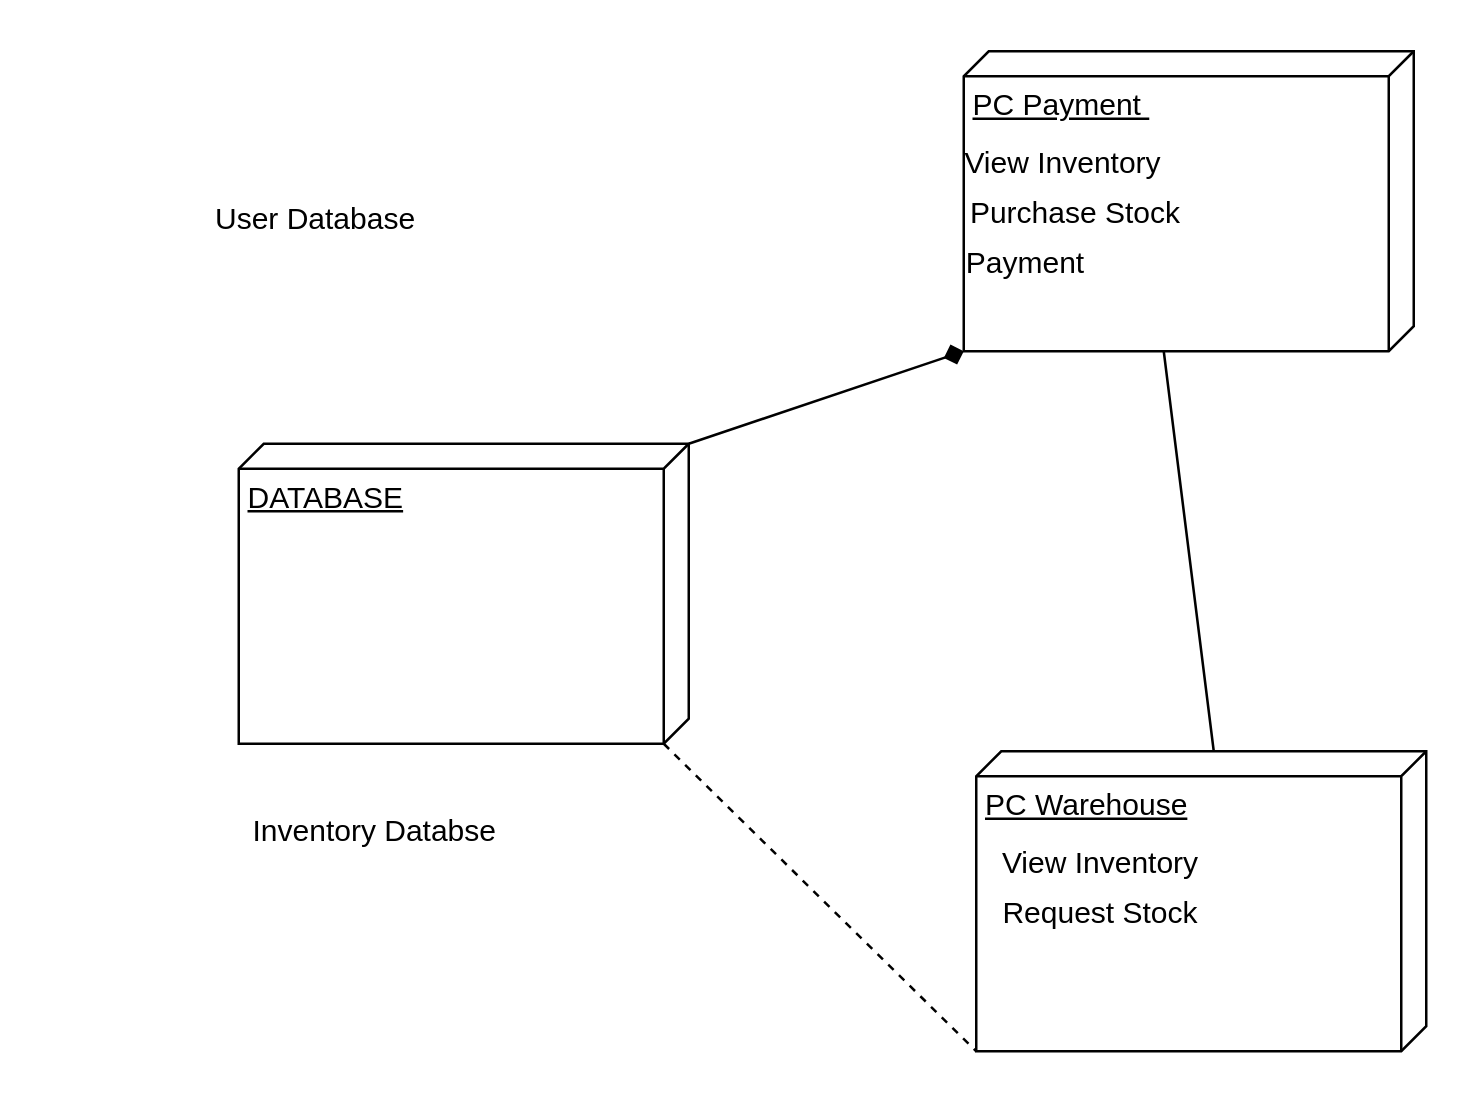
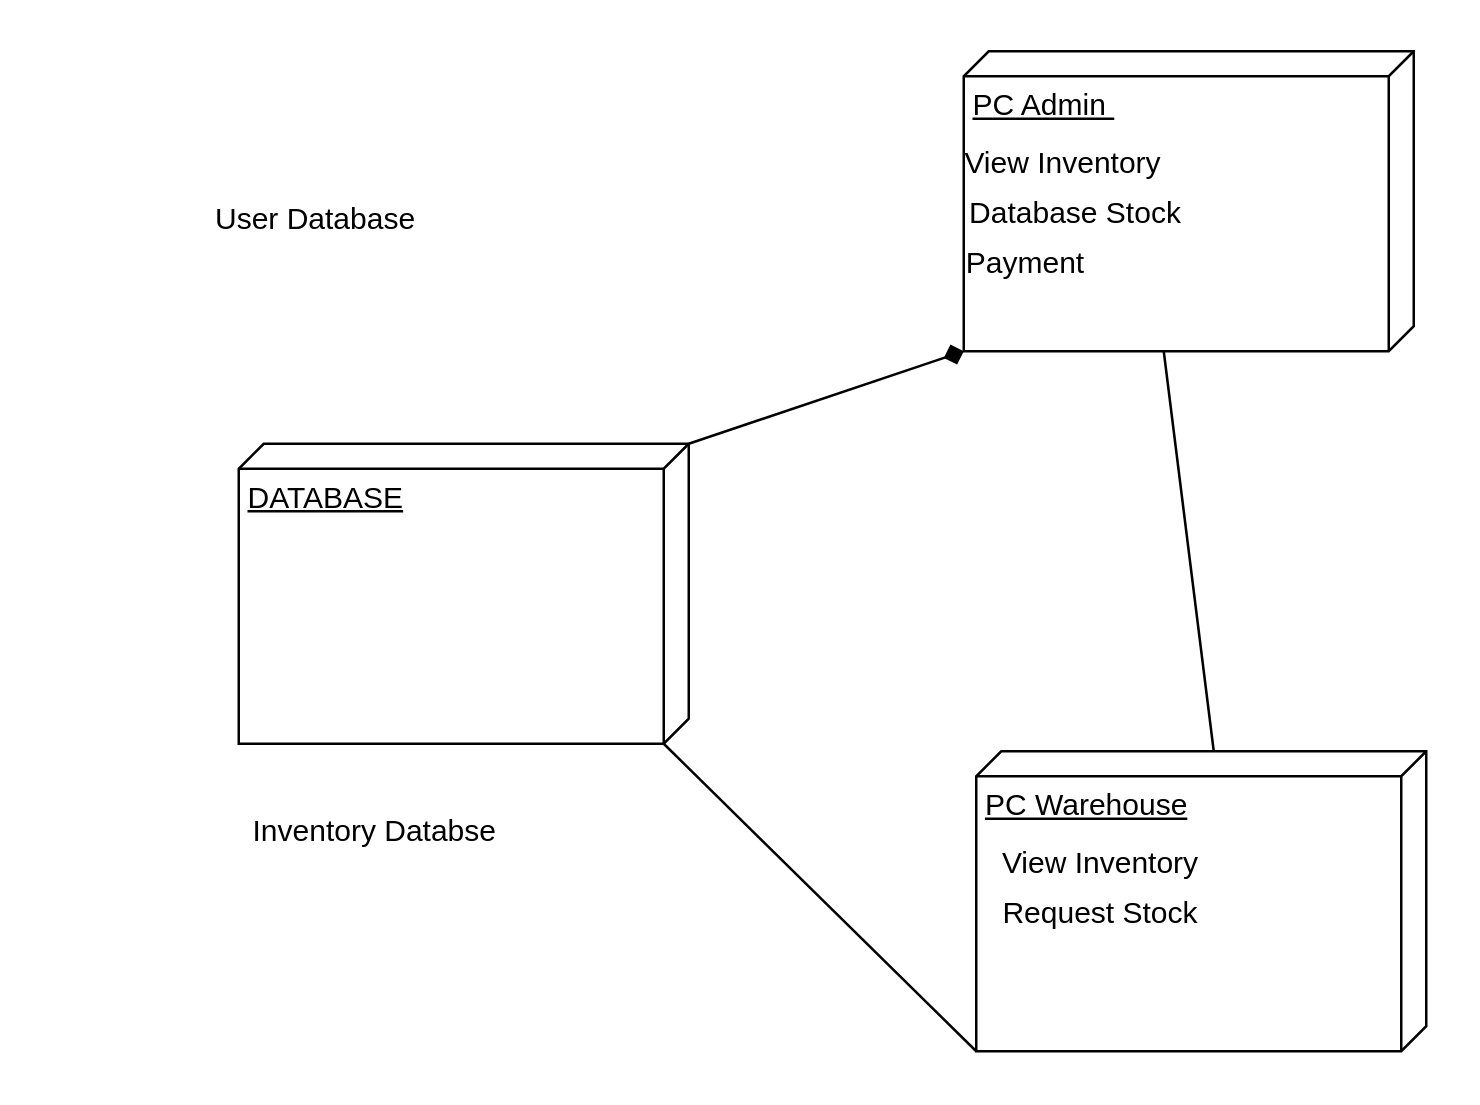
(1054, 107) -> (1033, 107)
(1076, 214) -> (1076, 214)
(821, 898) -> (821, 898)
